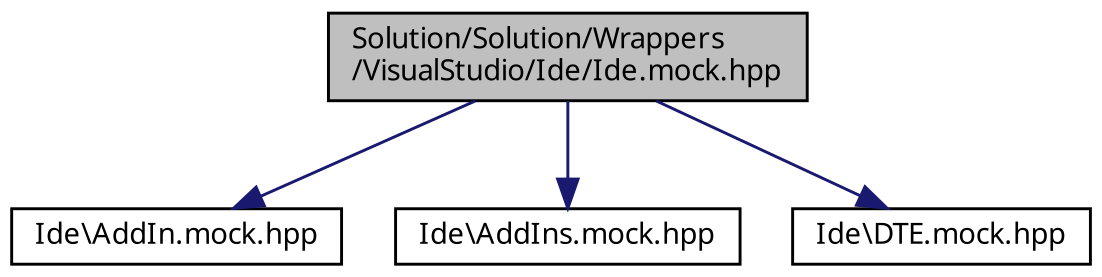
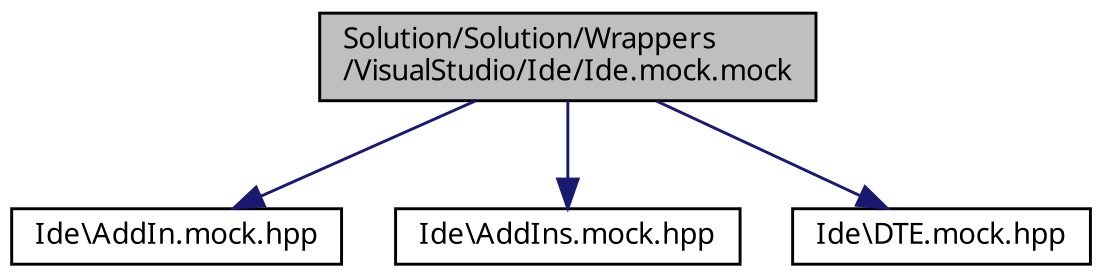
(568, 57) -> (568, 57)
